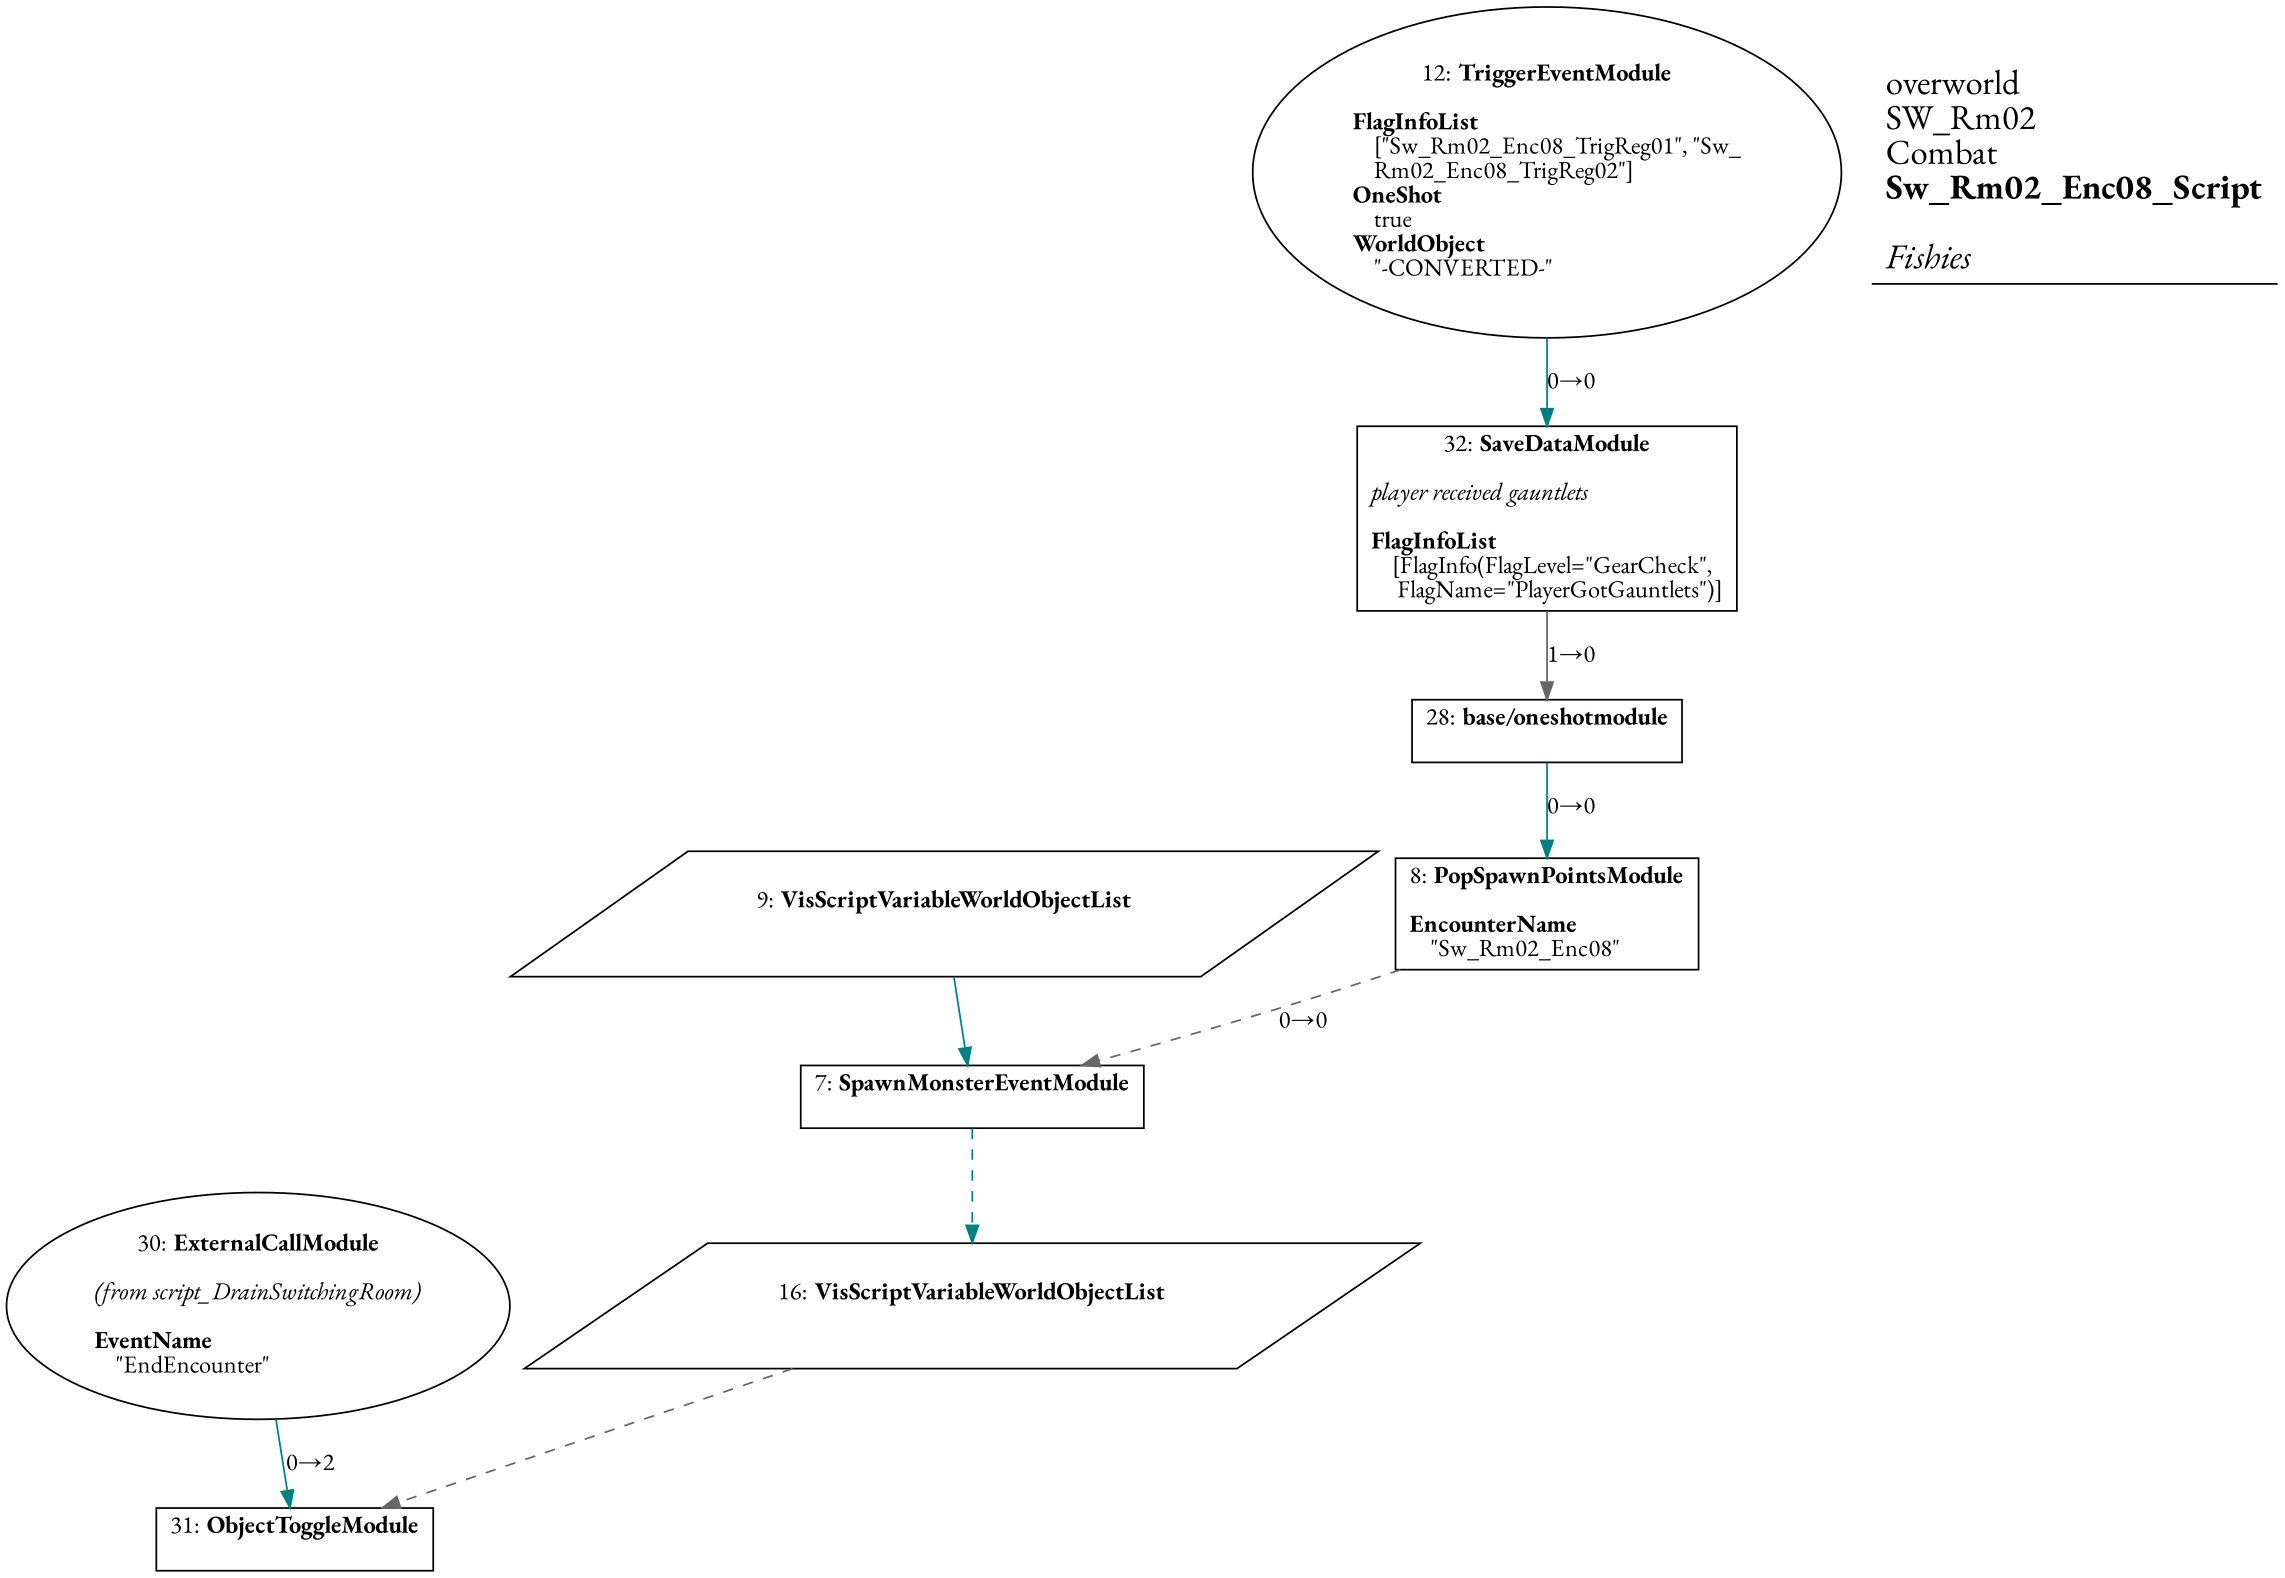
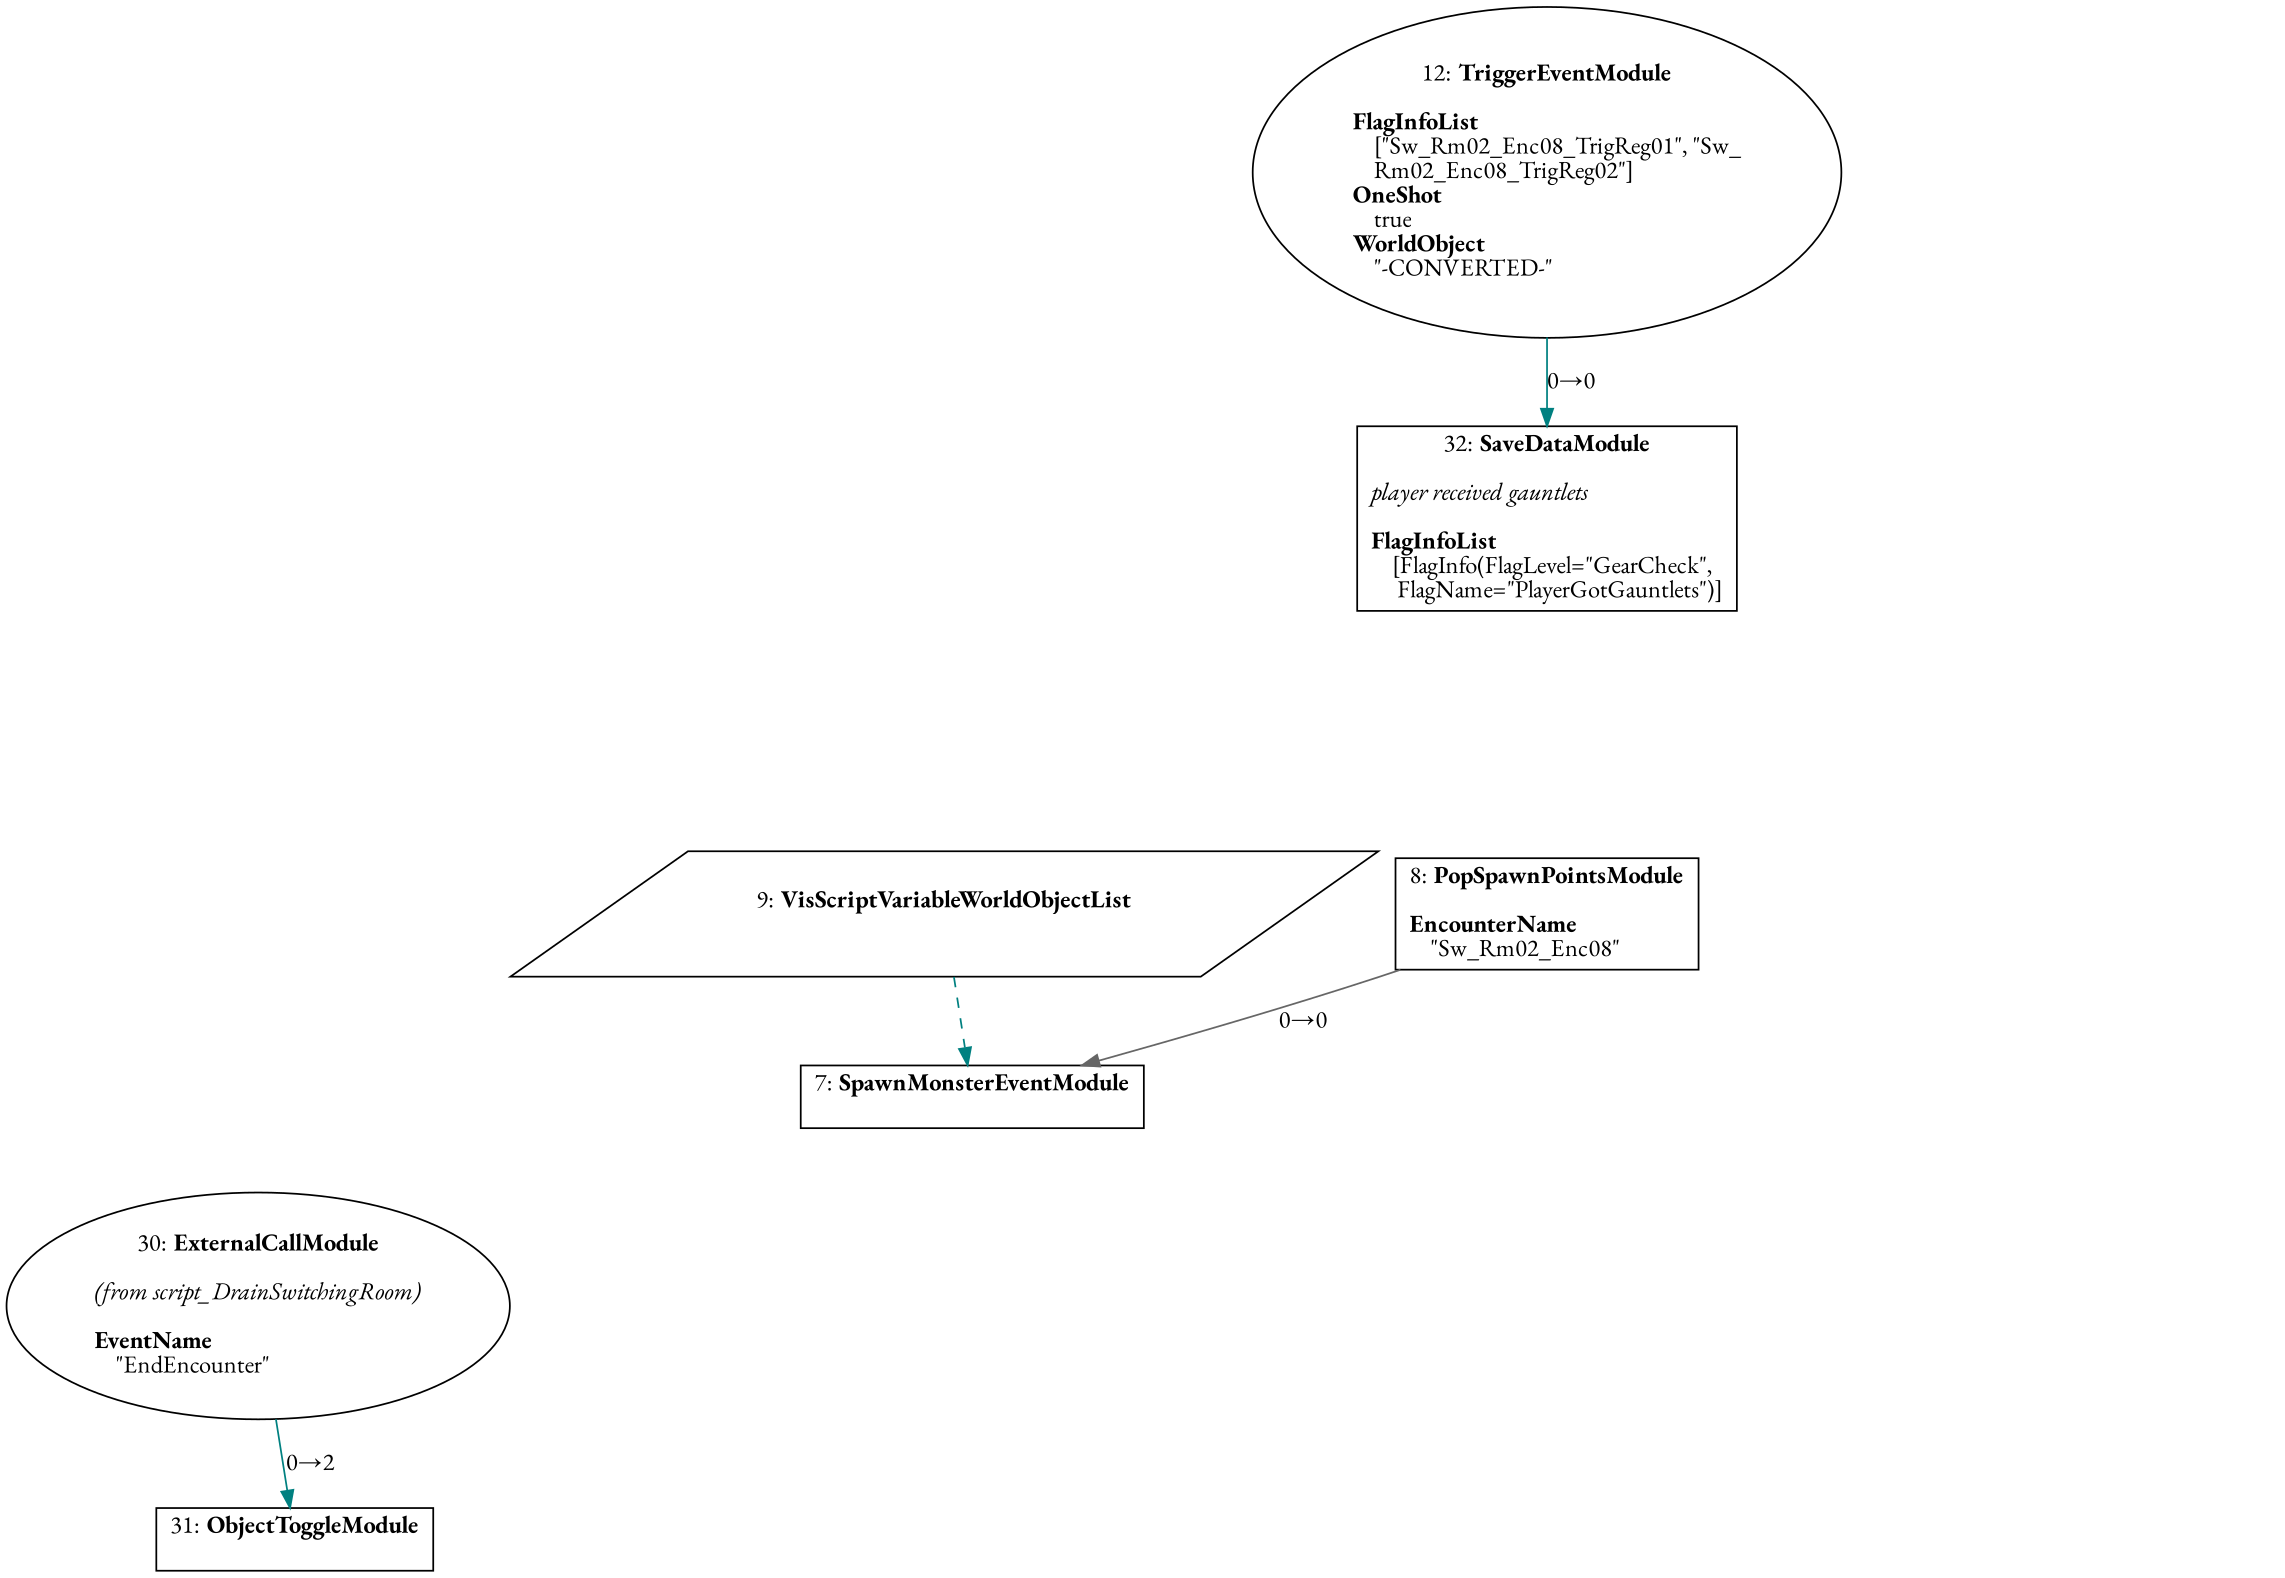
(2075, 172) -> none
(1547, 731) -> none
(959, 1012) -> (959, 1012)
(1250, 1017) -> (1250, 1017)
(972, 1306) -> none
